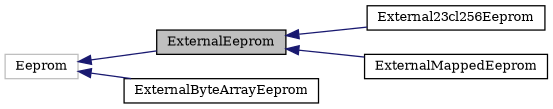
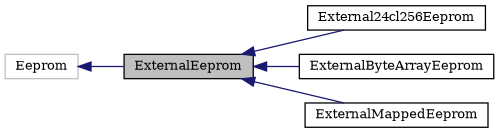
(456, 18) -> (397, 18)
(111, 76) -> (283, 67)
